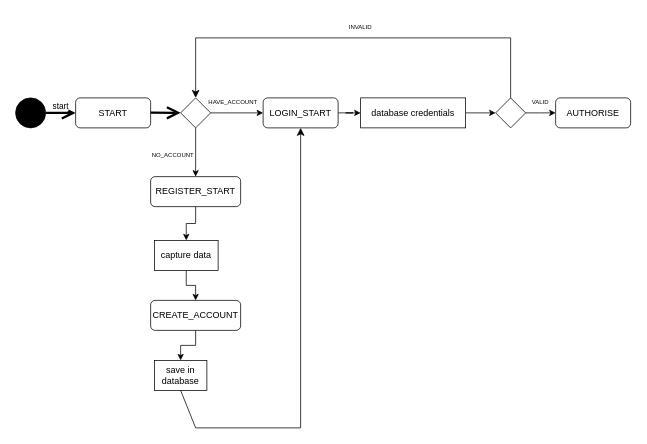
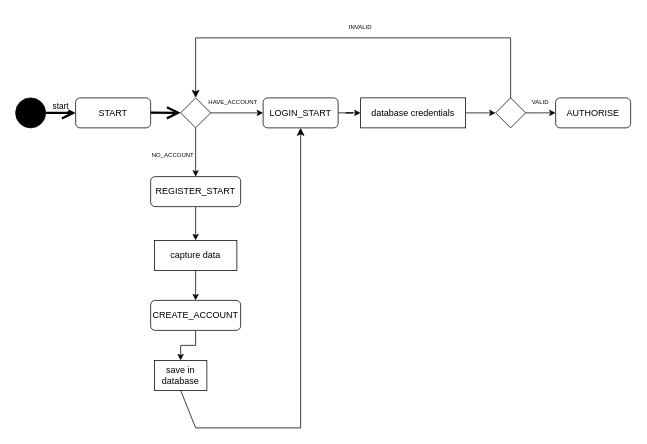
(186, 255) -> (195, 255)
